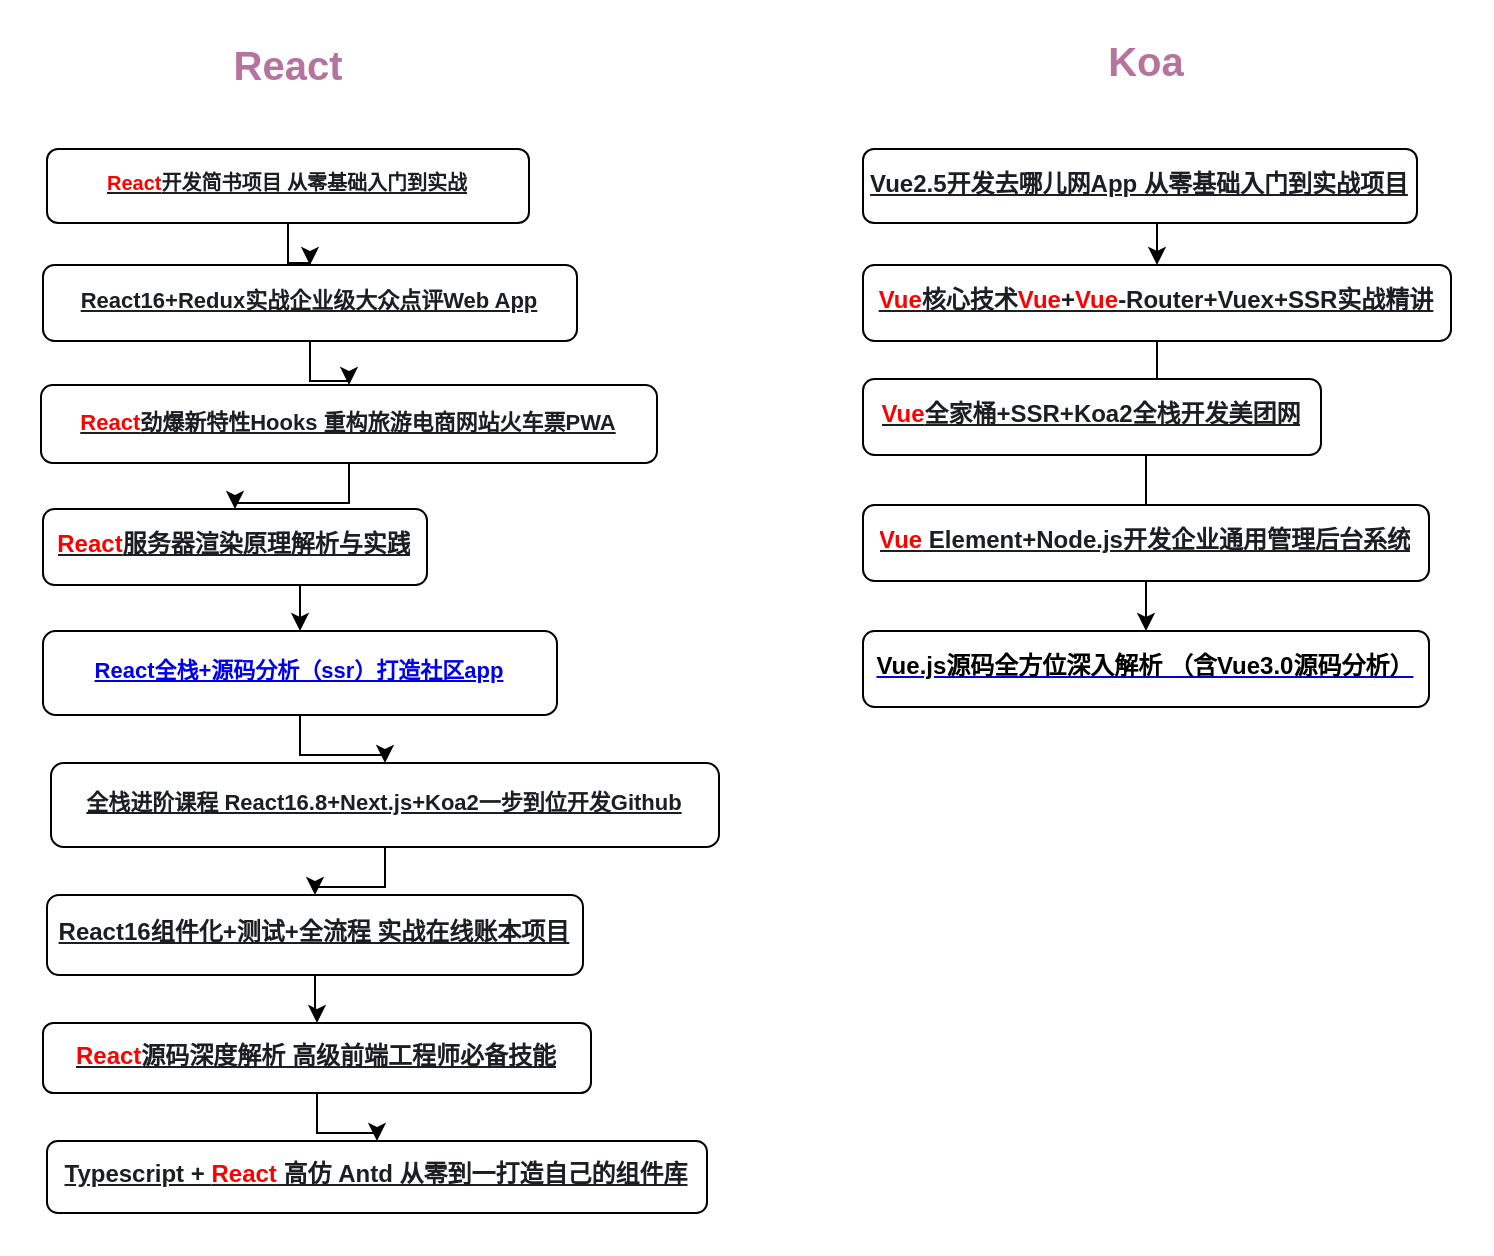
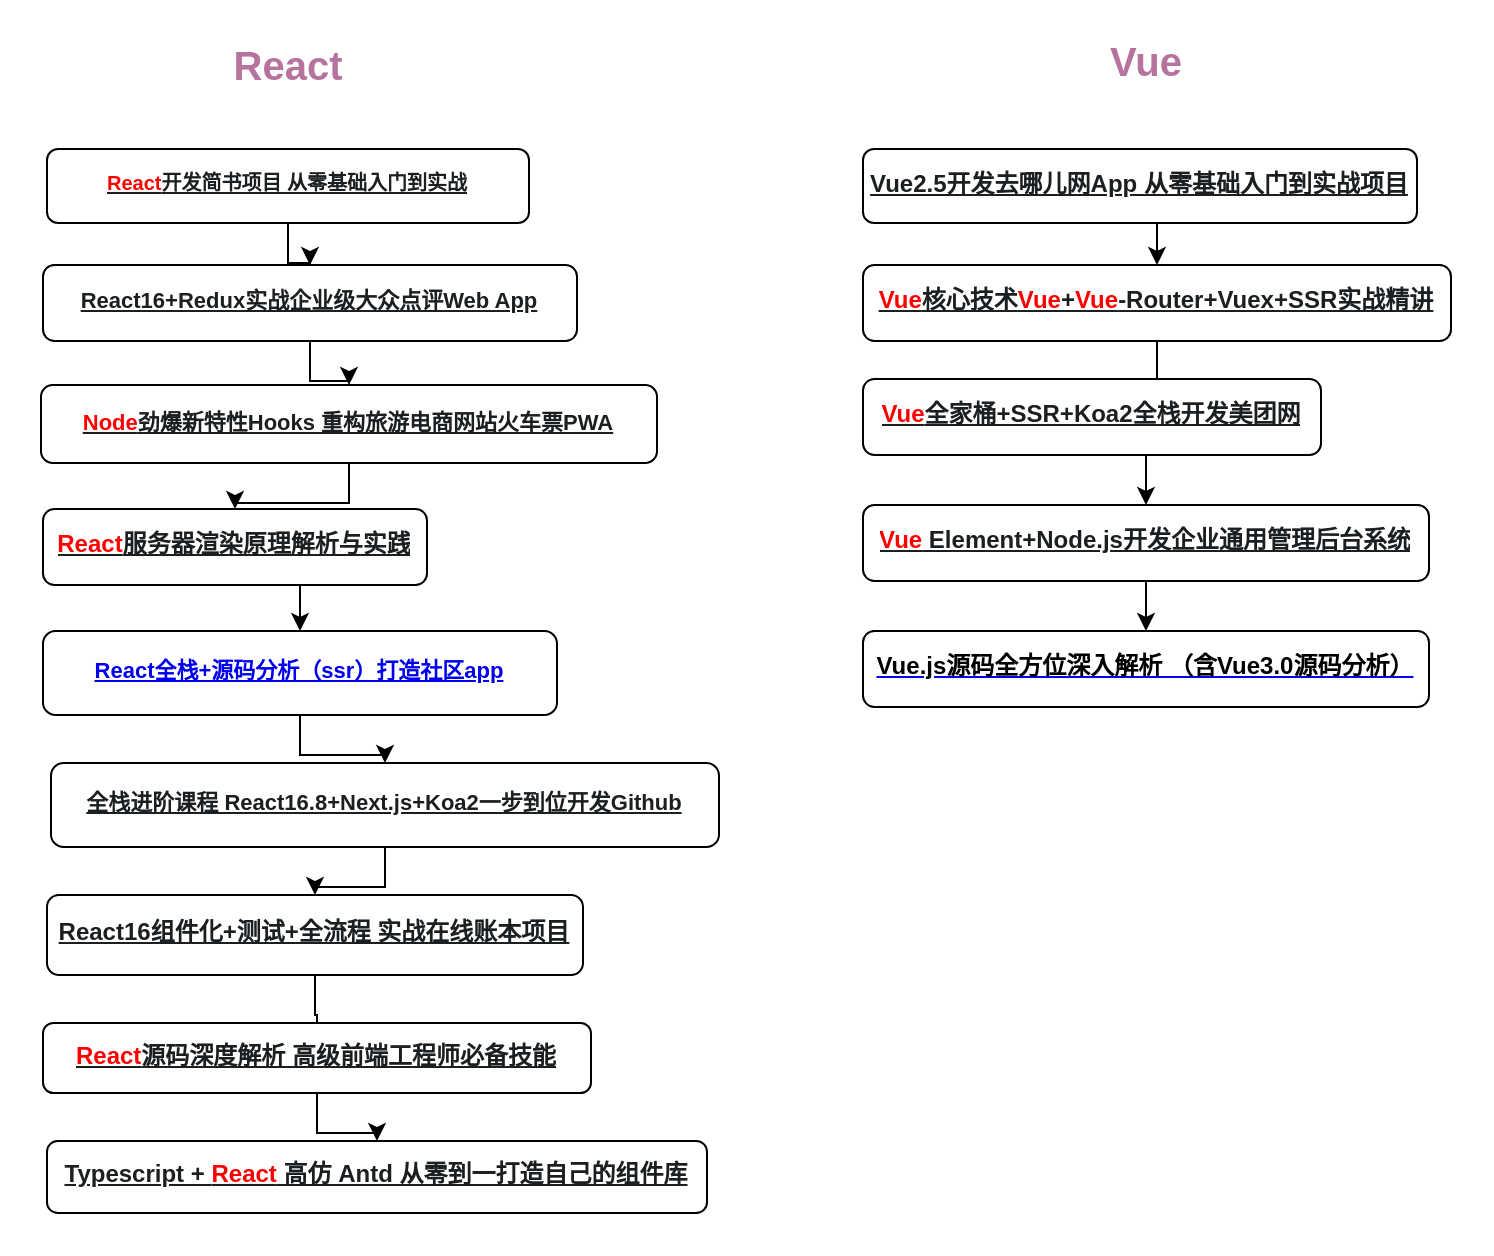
(1147, 61) -> (1147, 61)
(349, 425) -> (349, 425)
(1146, 495) -> (1146, 490)
(315, 1013) -> (315, 1014)
